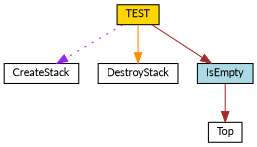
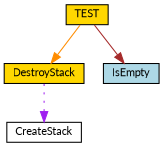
(94, 41) -> (44, 98)
(138, 73) -> (44, 73)
(225, 132) -> none
